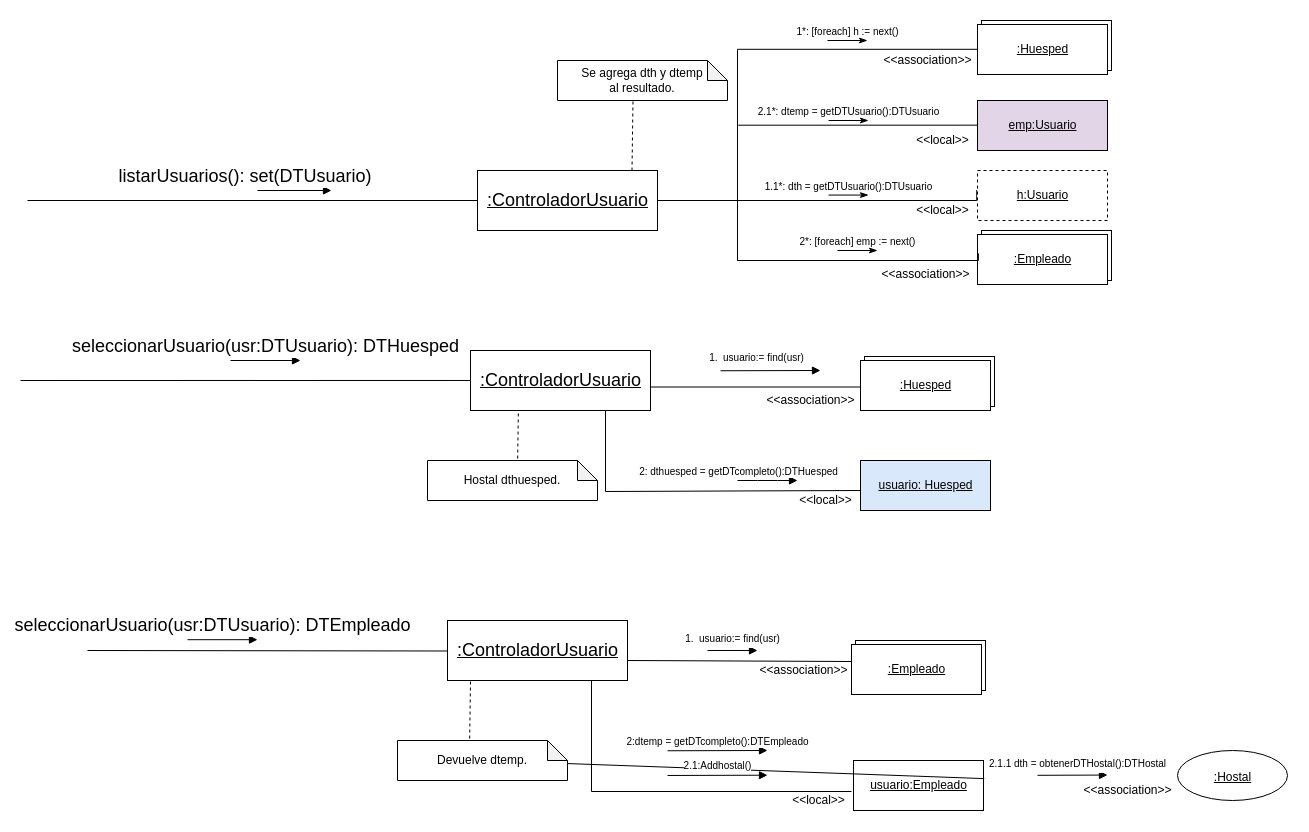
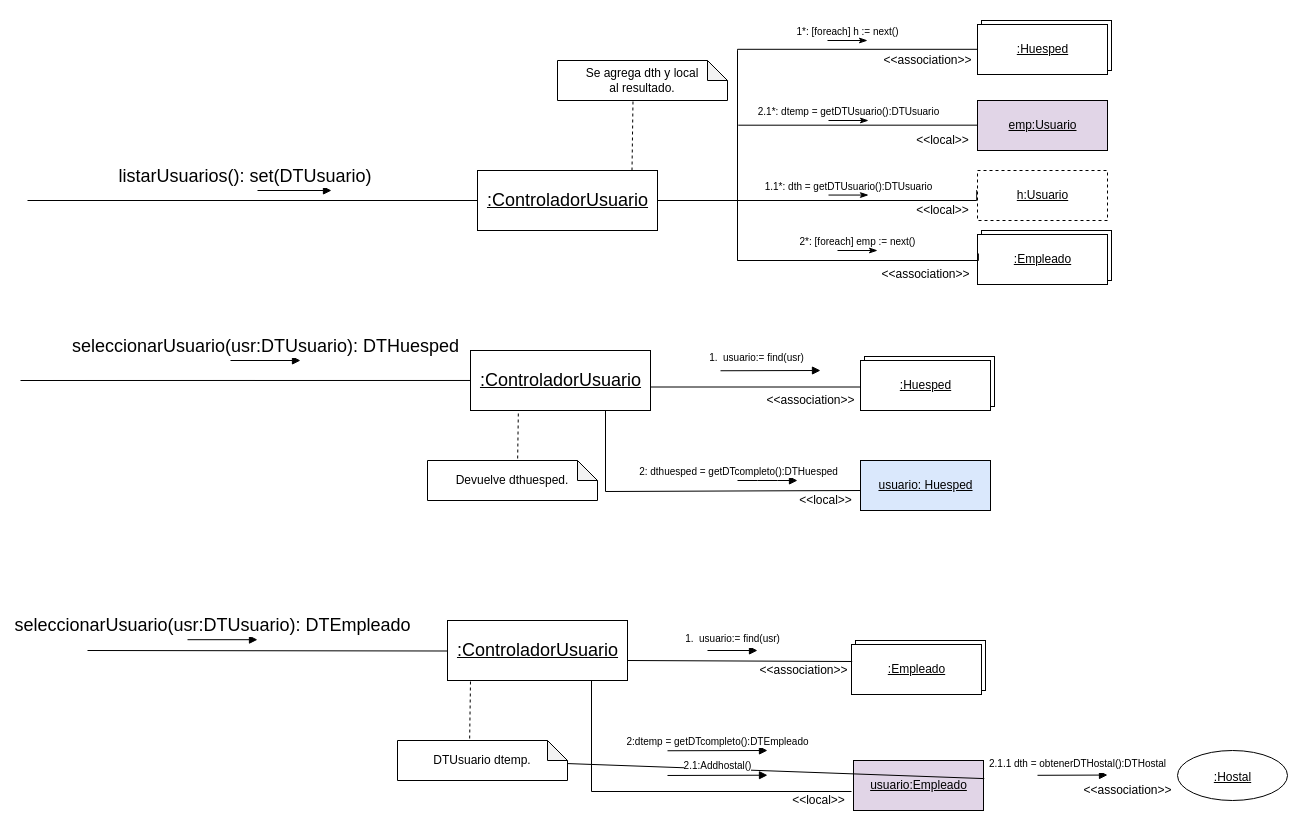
(643, 81) -> (643, 81)
(513, 481) -> (513, 481)
(483, 761) -> (483, 761)
(919, 786) -> (919, 786)
